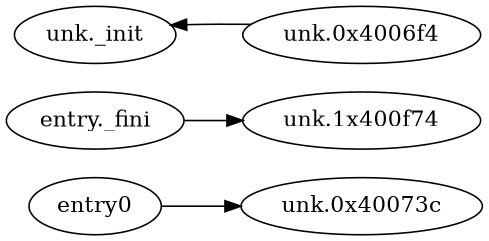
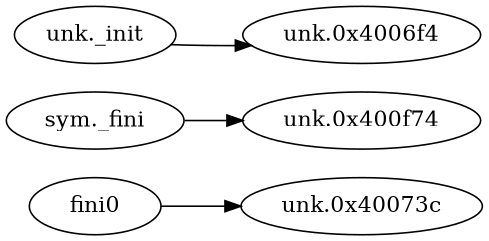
(219, 24) -> (203, 45)
(95, 121) -> (95, 121)
(362, 121) -> (362, 121)
(95, 206) -> (95, 206)
